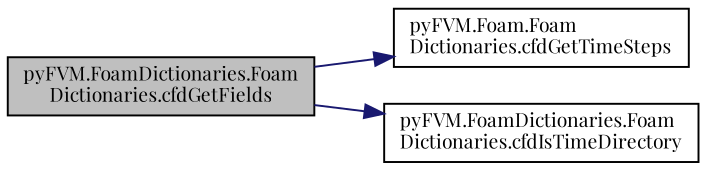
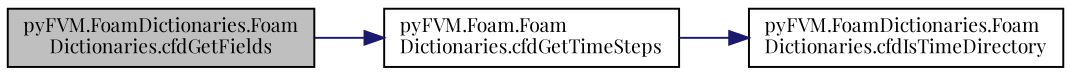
(339, 108) -> (704, 38)
